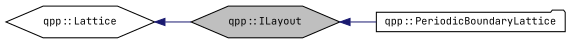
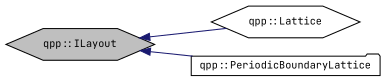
(178, 22) -> (188, 33)
